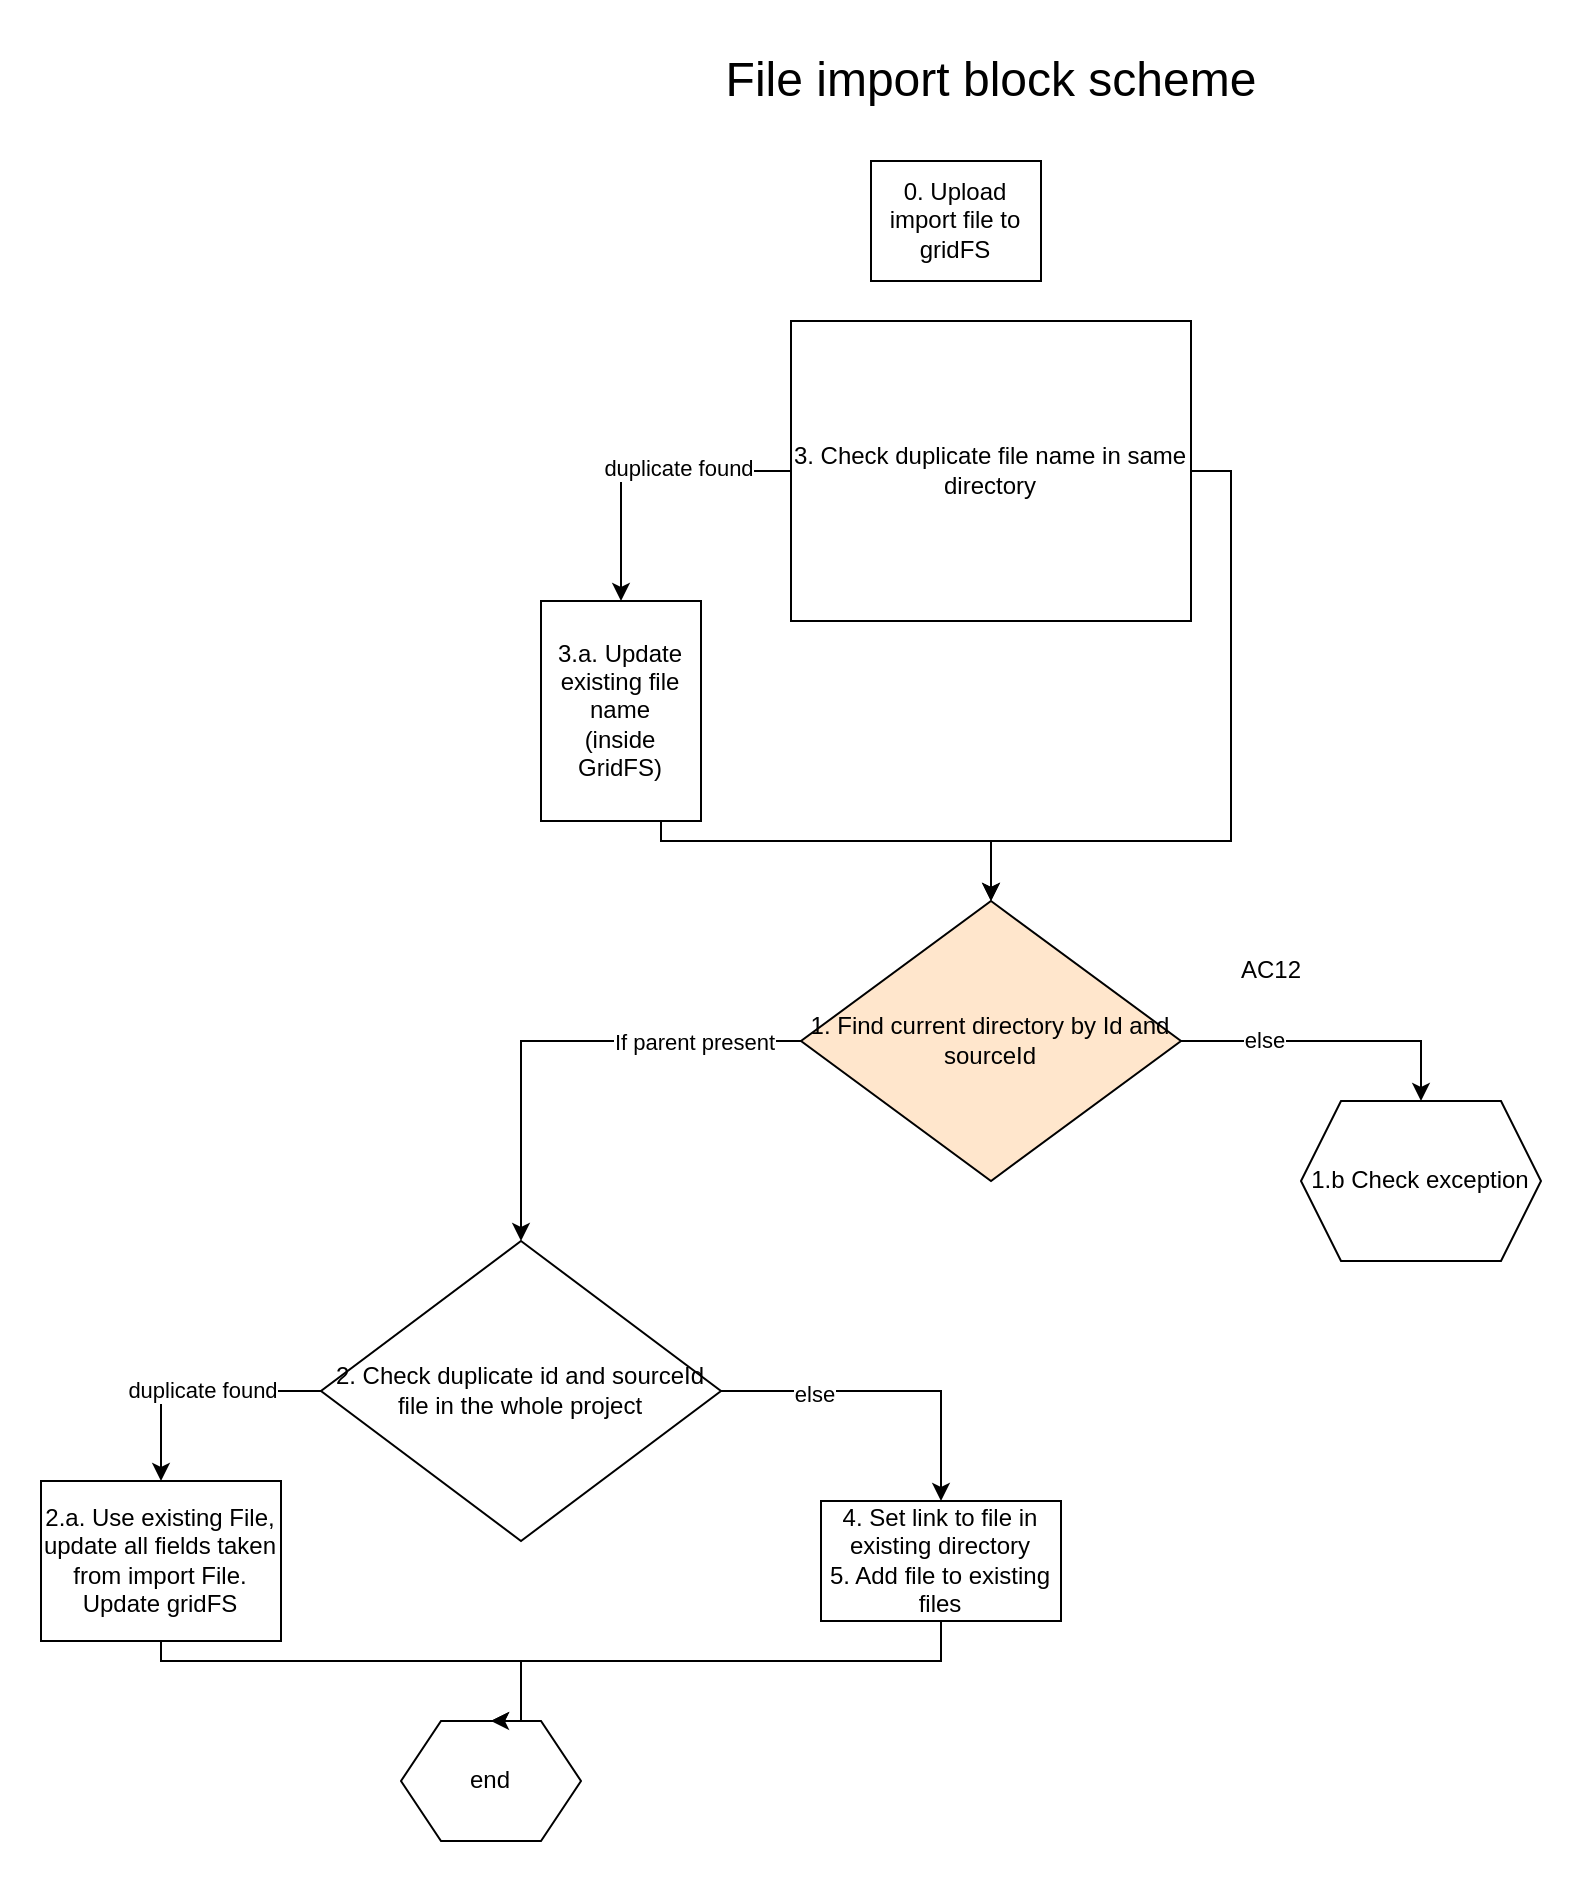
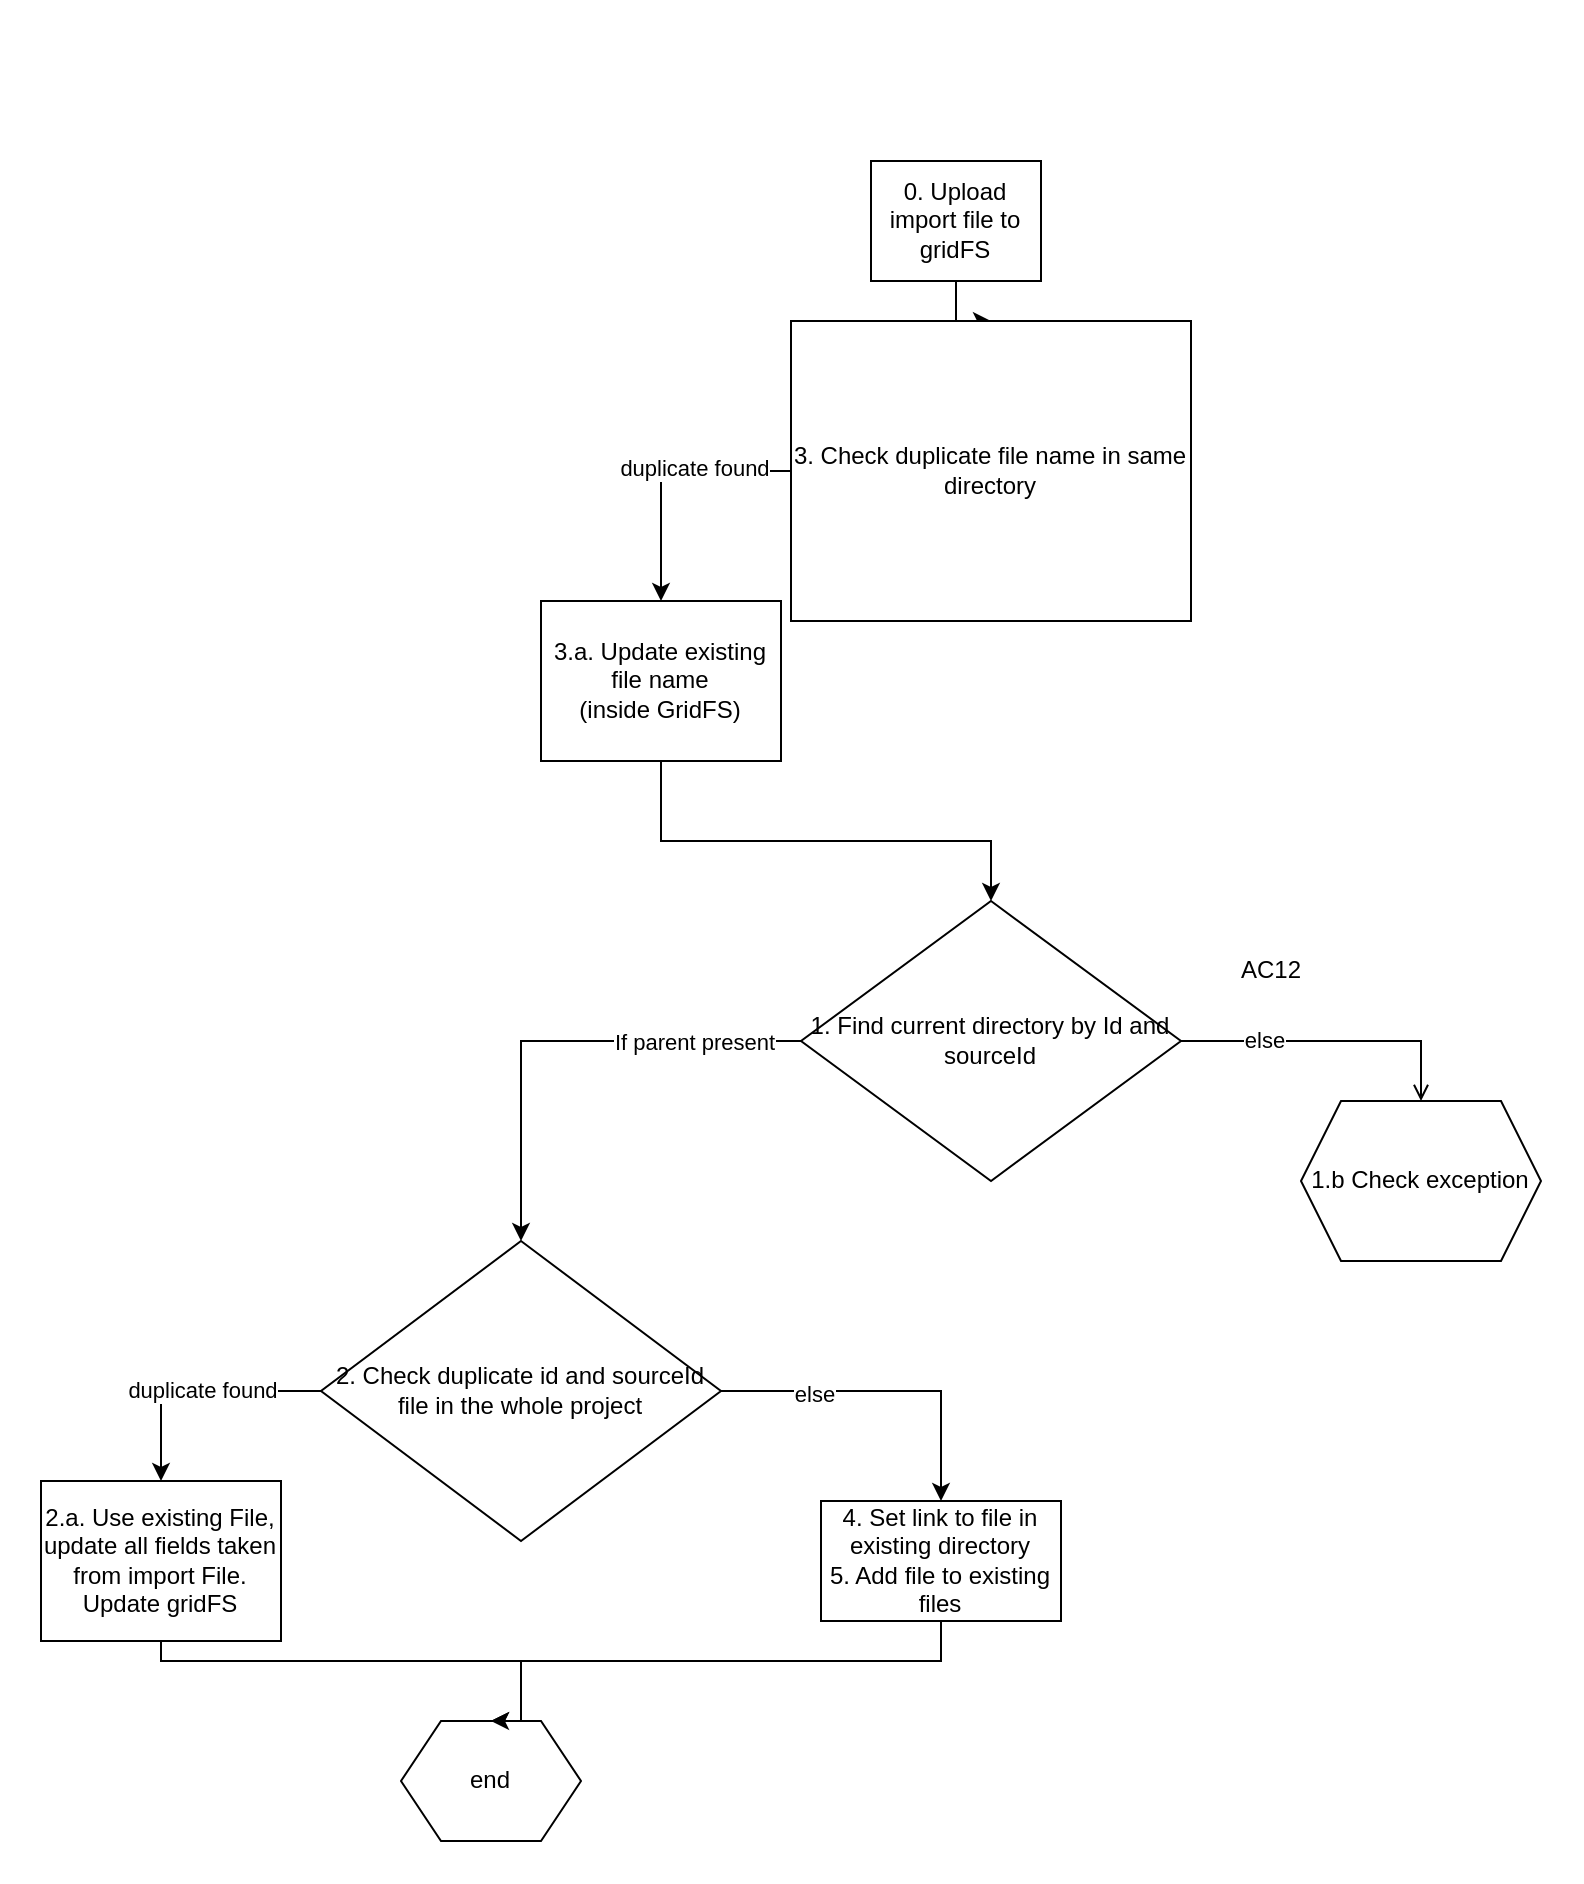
(991, 81) -> none
none -> (956, 302)
(621, 711) -> (661, 681)
(1231, 754) -> none
(991, 1041) -> (991, 1041)
(1421, 1086) -> (1421, 1088)
